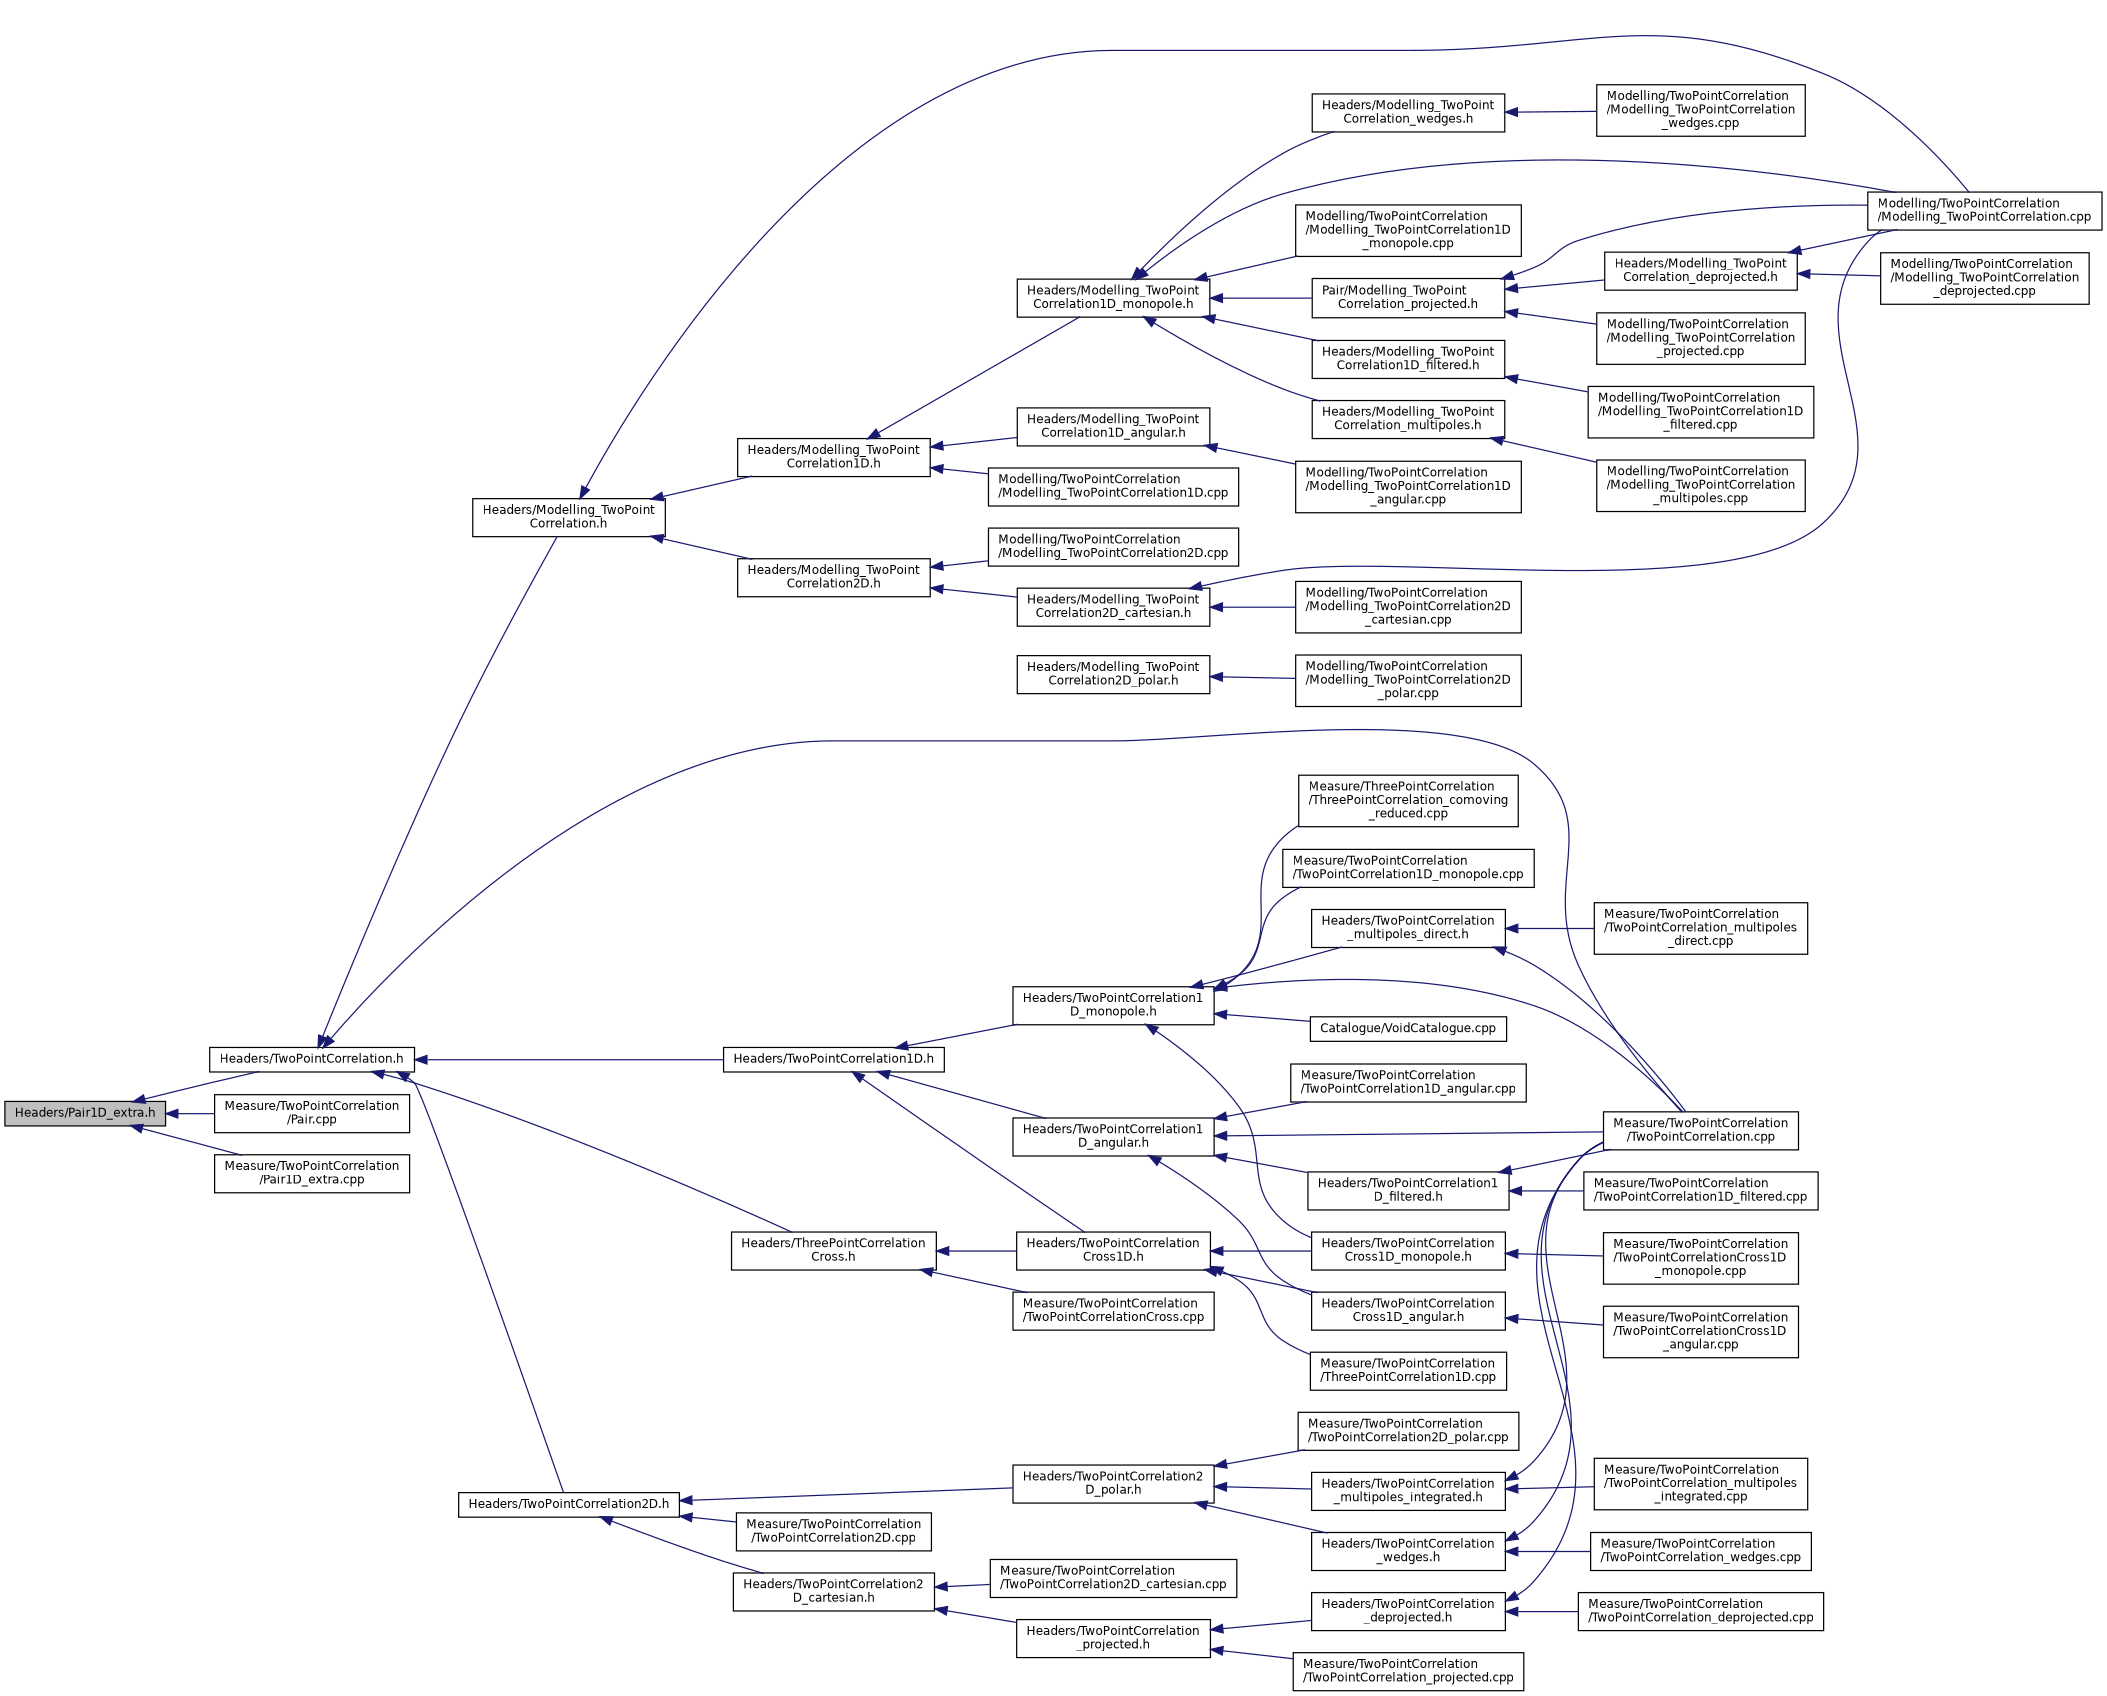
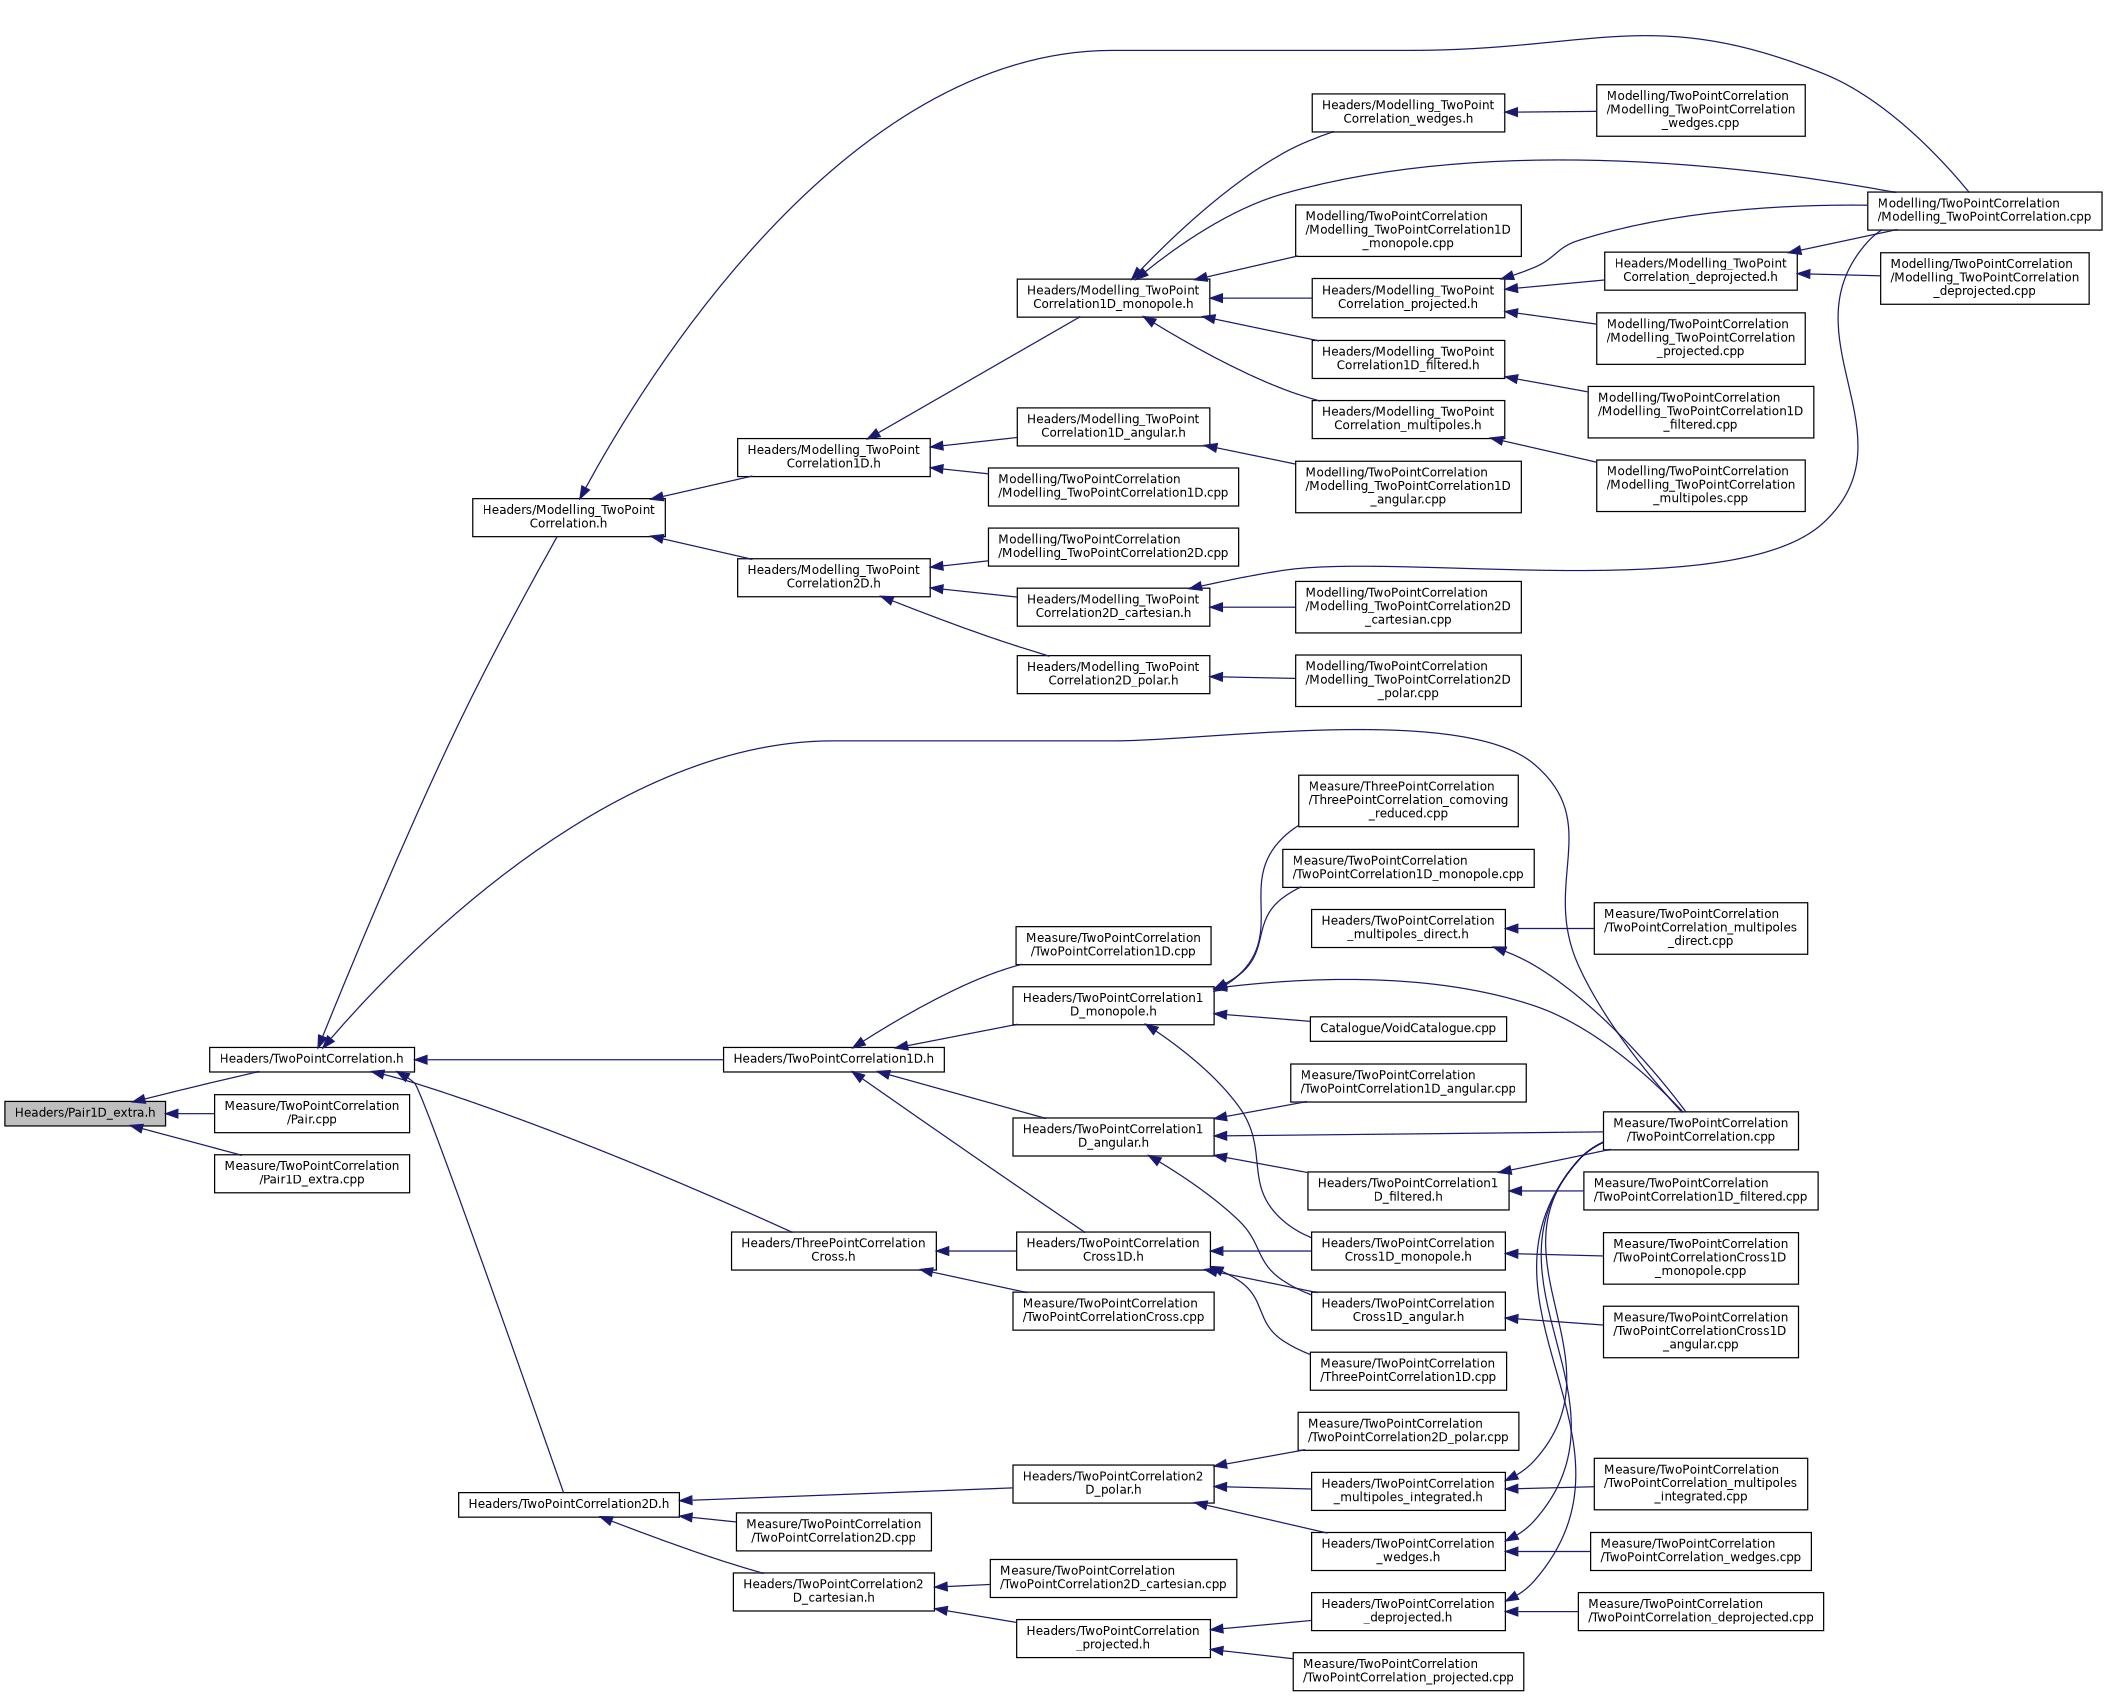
(1409, 298) -> (1409, 298)
none -> (970, 630)
none -> (1114, 946)
(1272, 966) -> none
